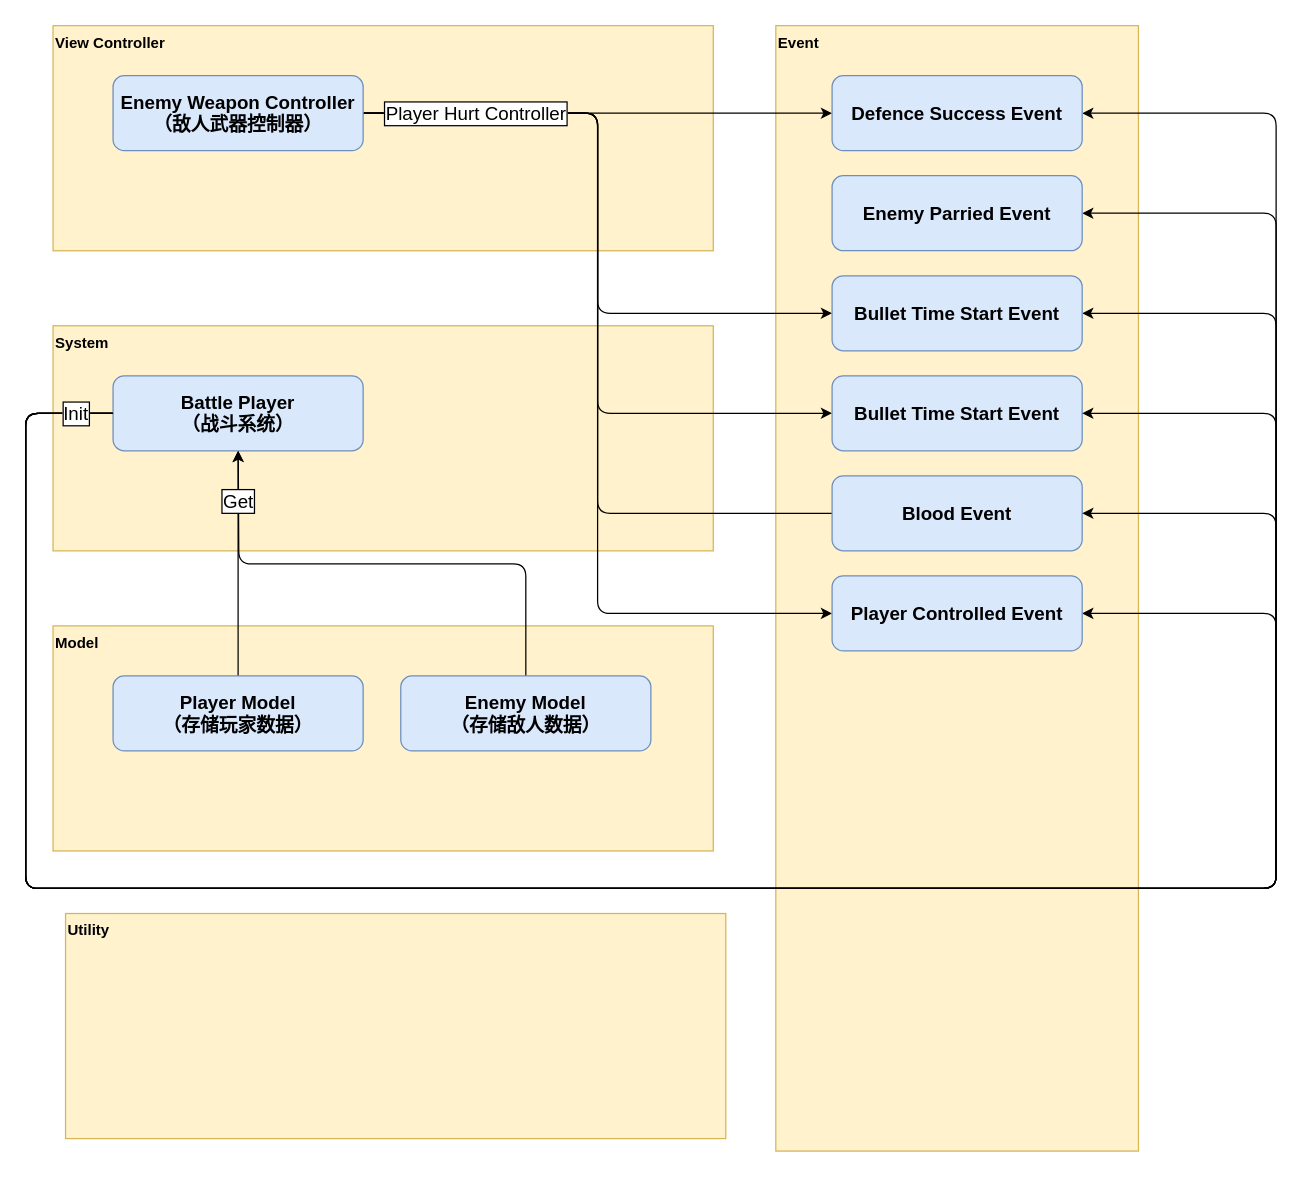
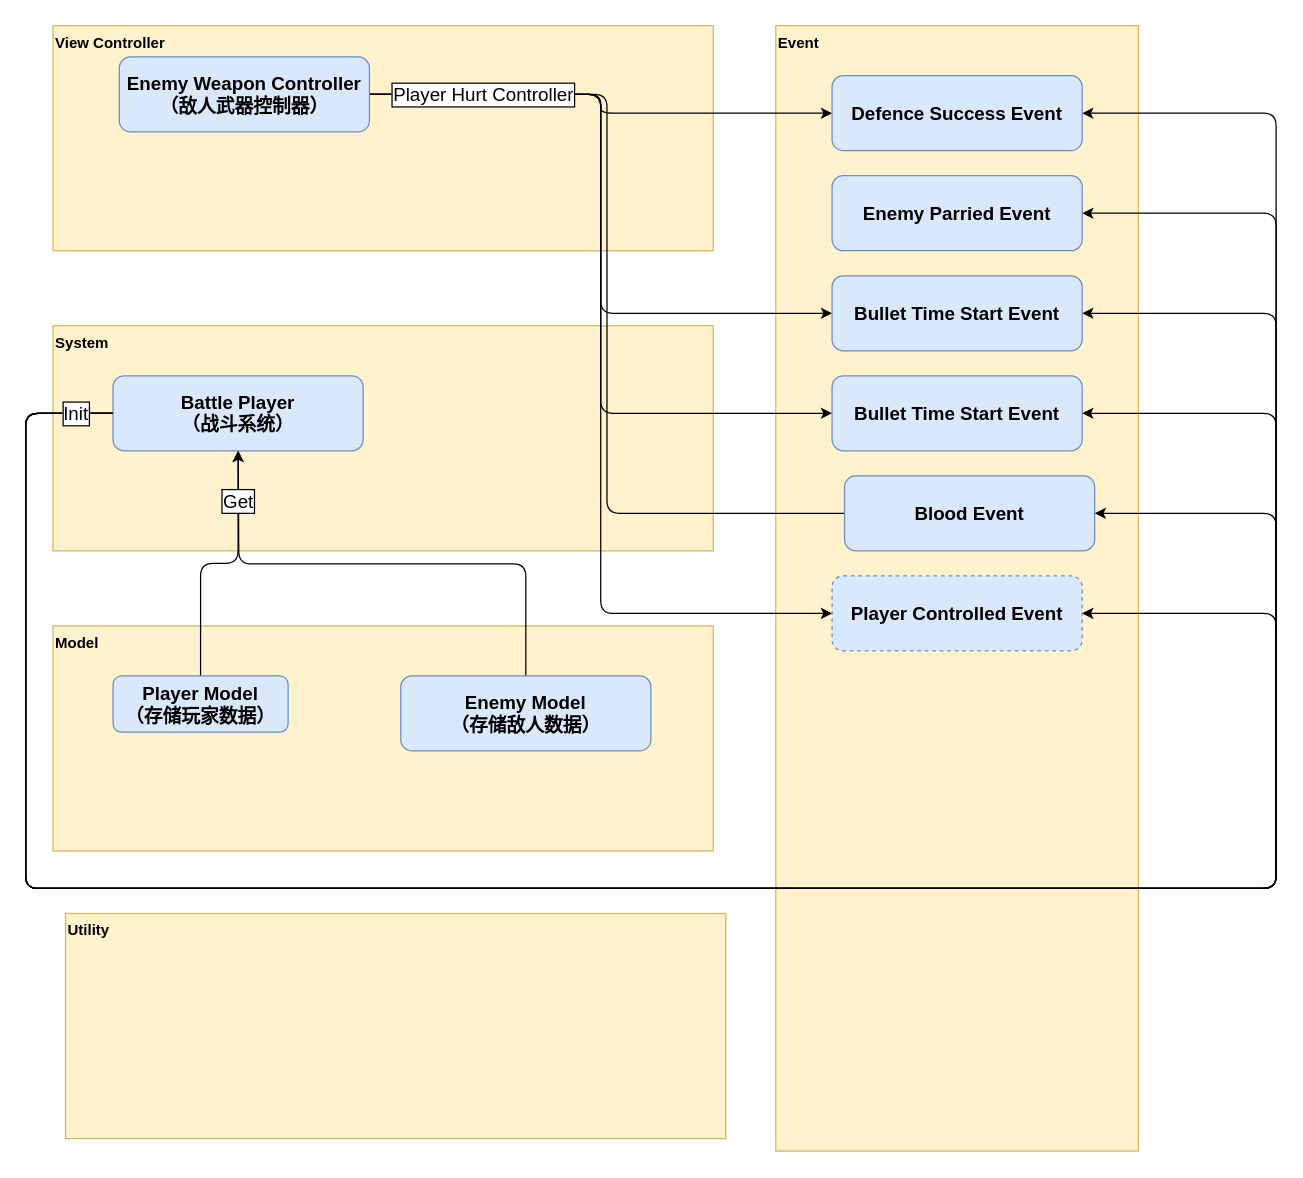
(238, 113) -> (244, 94)
(957, 513) -> (969, 513)
(957, 613) -> (957, 613)
(238, 713) -> (201, 704)
